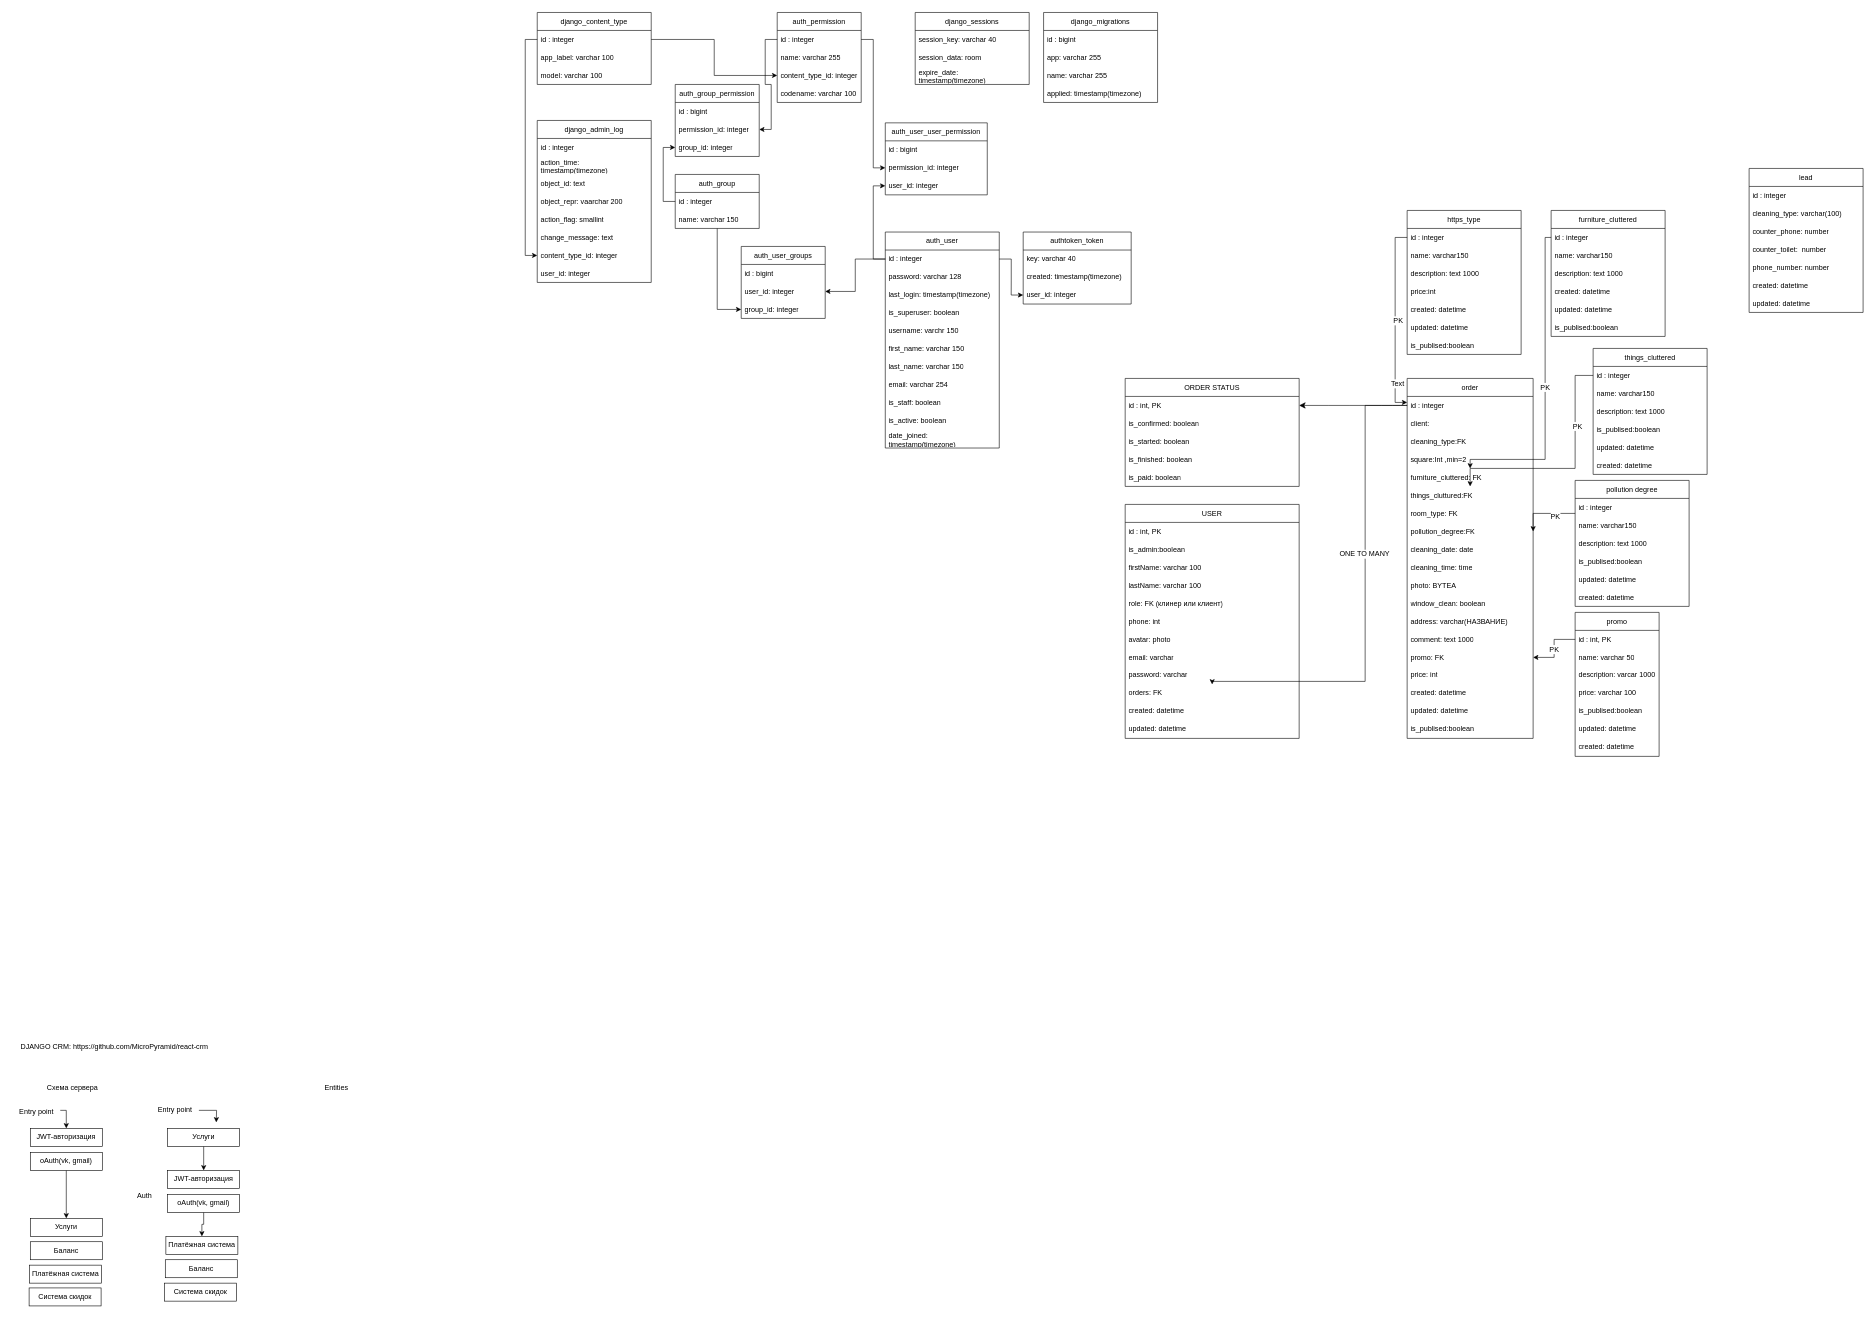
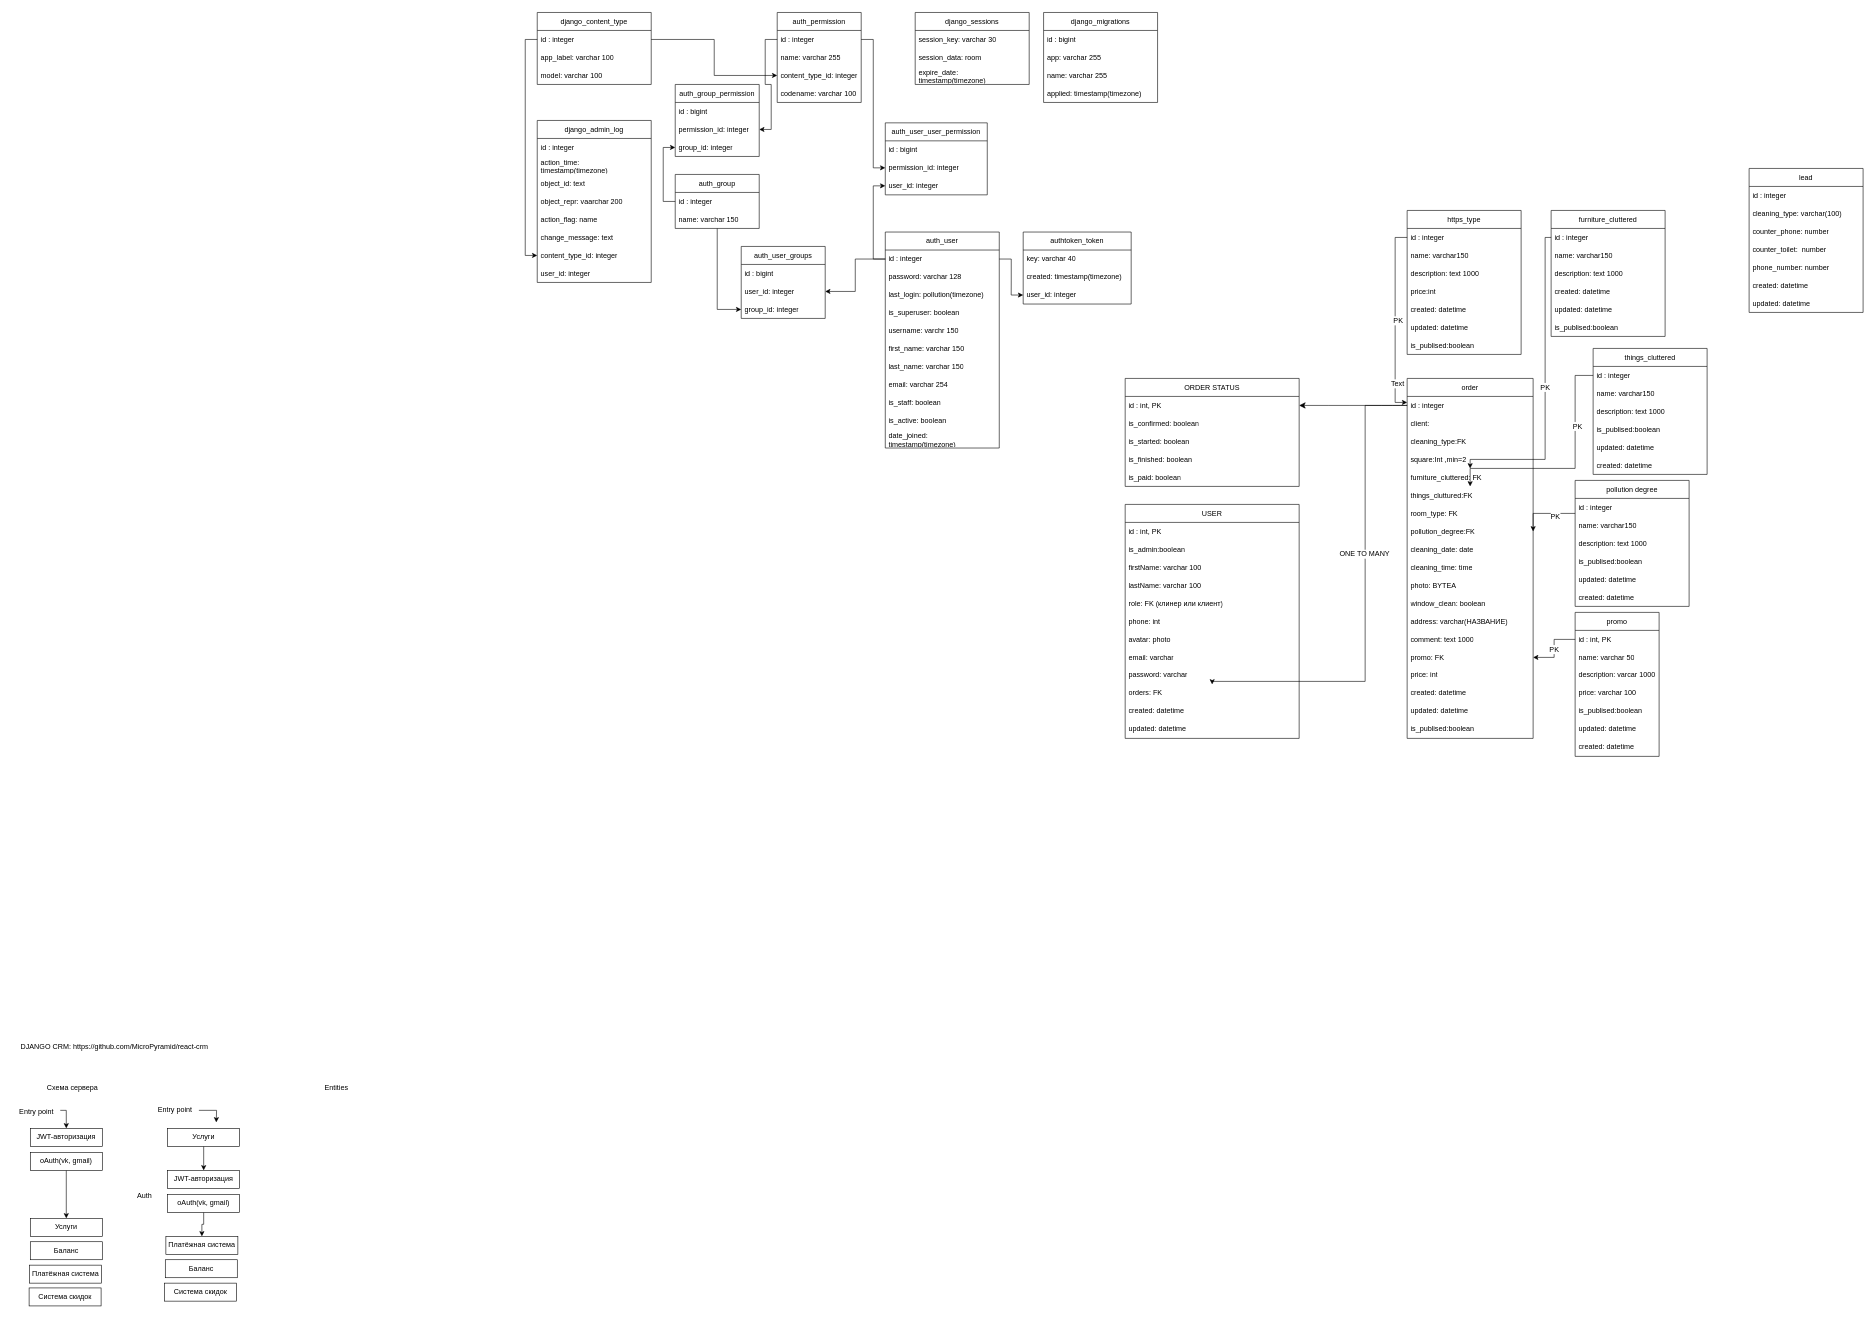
(962, 39) -> (962, 39)
(577, 219) -> (571, 219)
(943, 295) -> (943, 295)
